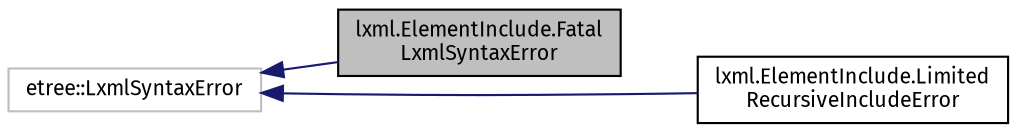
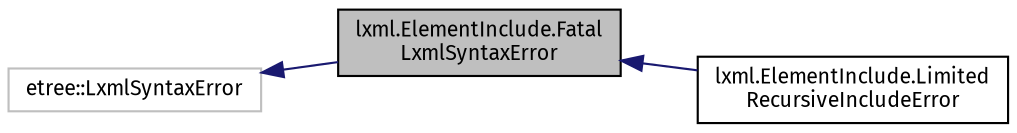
(490, 95) -> (670, 67)
